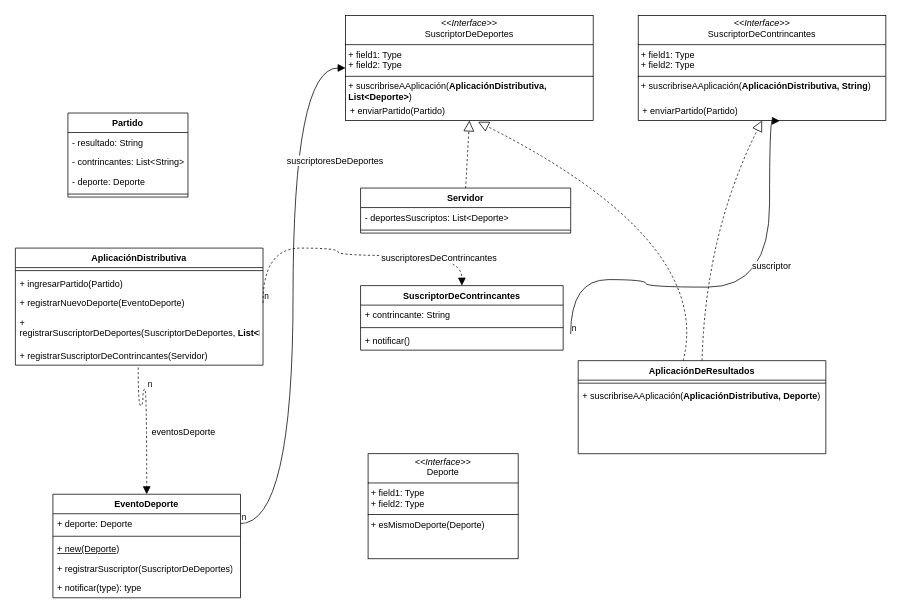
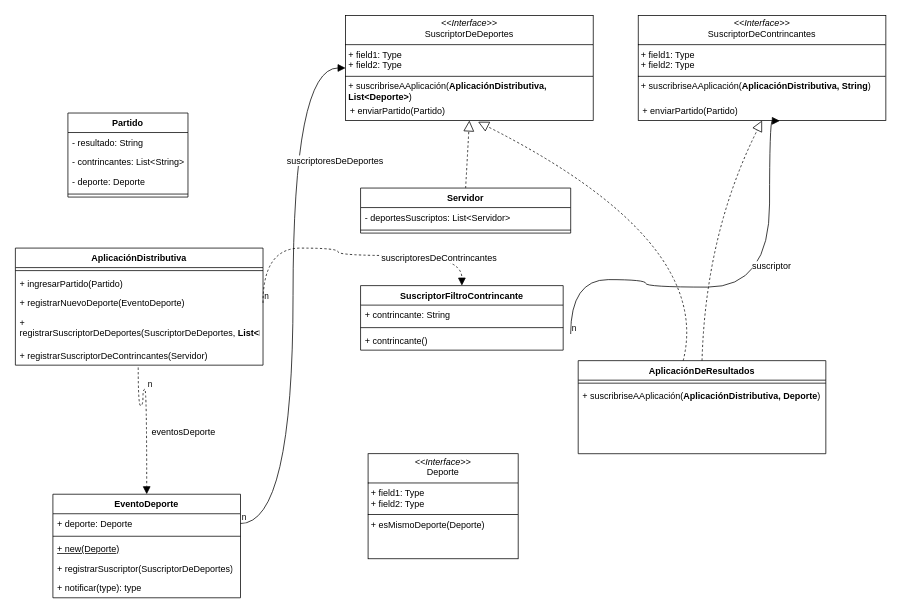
(447, 218) -> (449, 218)
(462, 296) -> (462, 296)
(394, 341) -> (403, 341)
